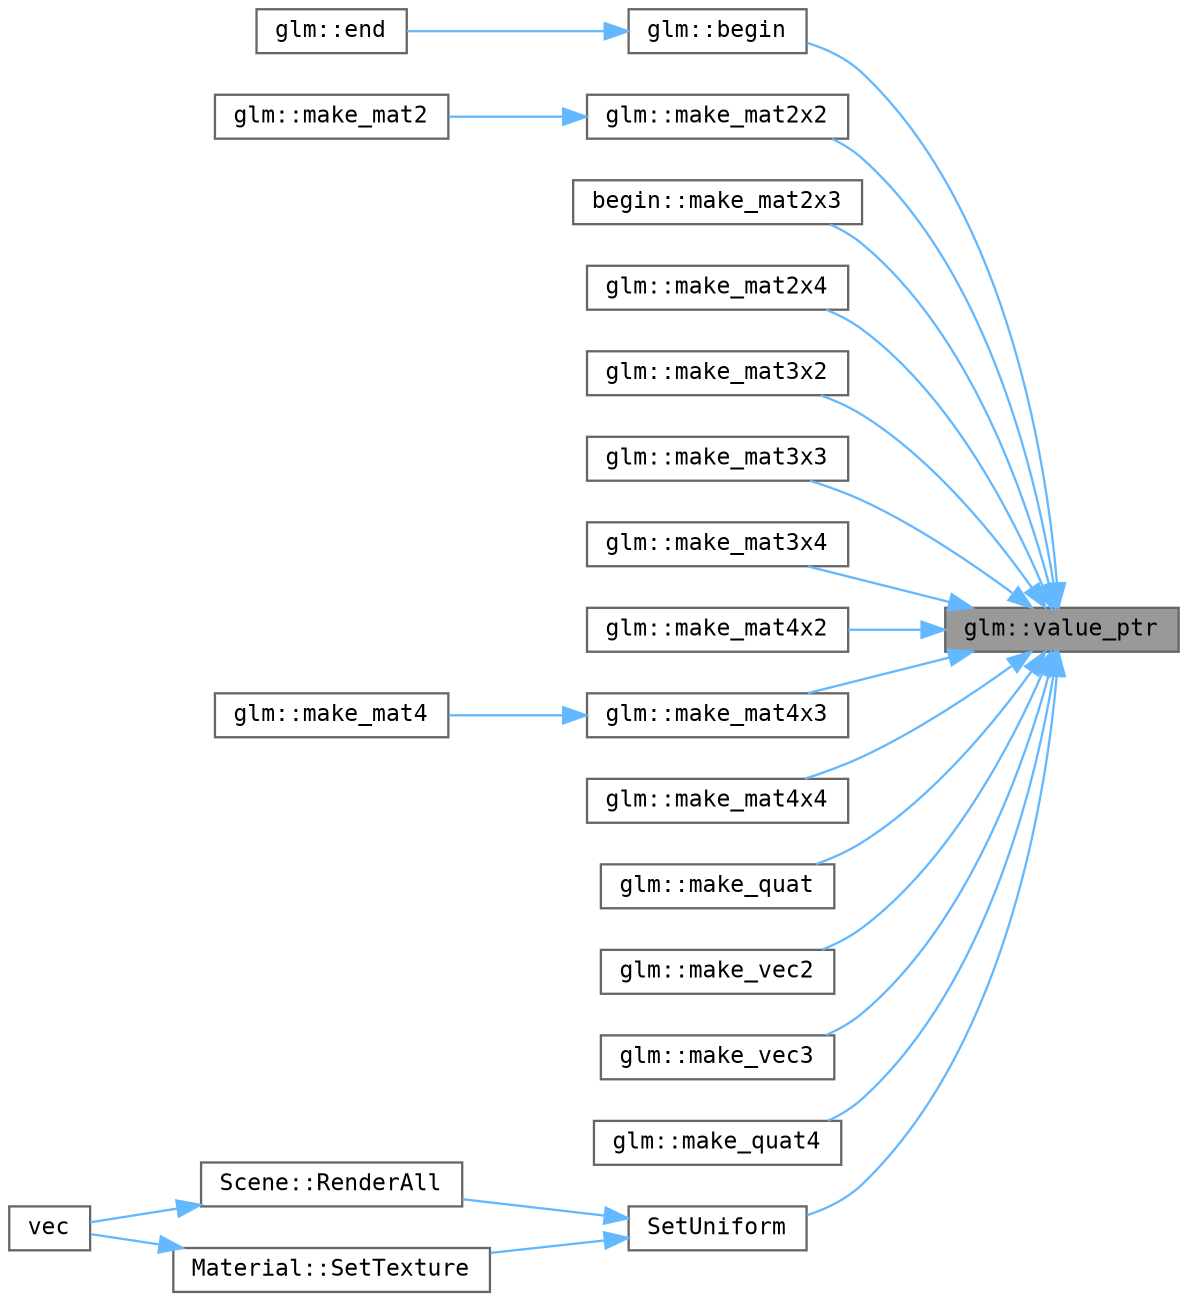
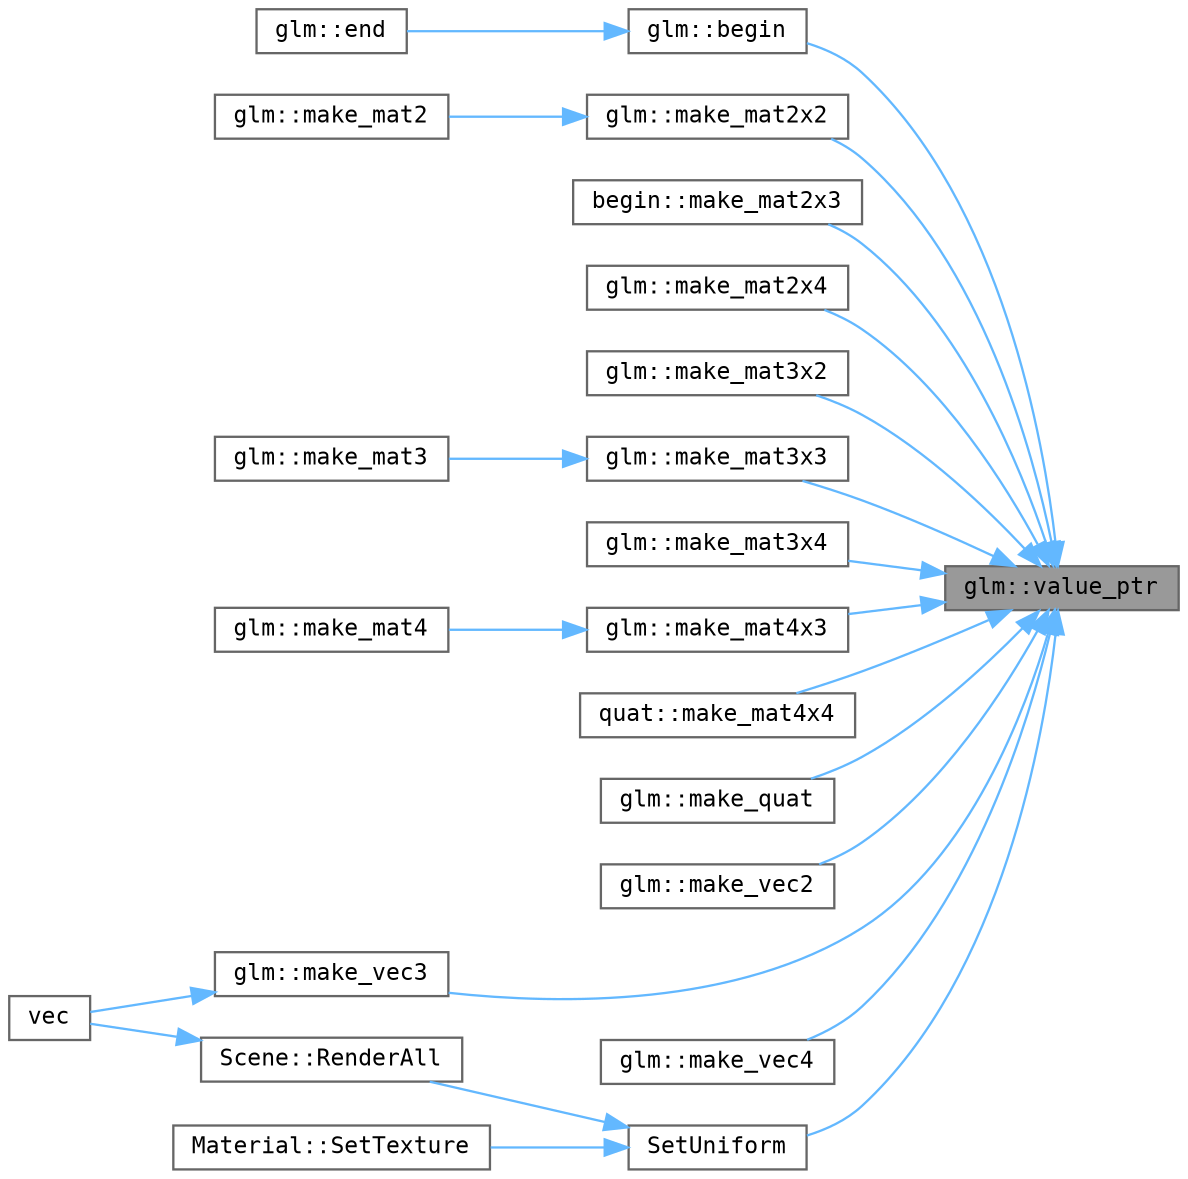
none -> (332, 459)
(718, 630) -> none
(718, 801) -> (718, 715)
(718, 1143) -> (718, 1062)
(125, 1239) -> (141, 1004)
